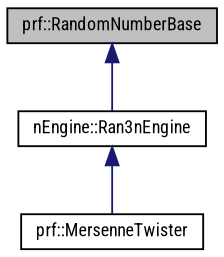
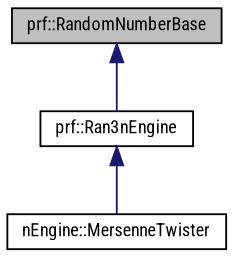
(112, 129) -> (117, 129)
(112, 232) -> (117, 232)
